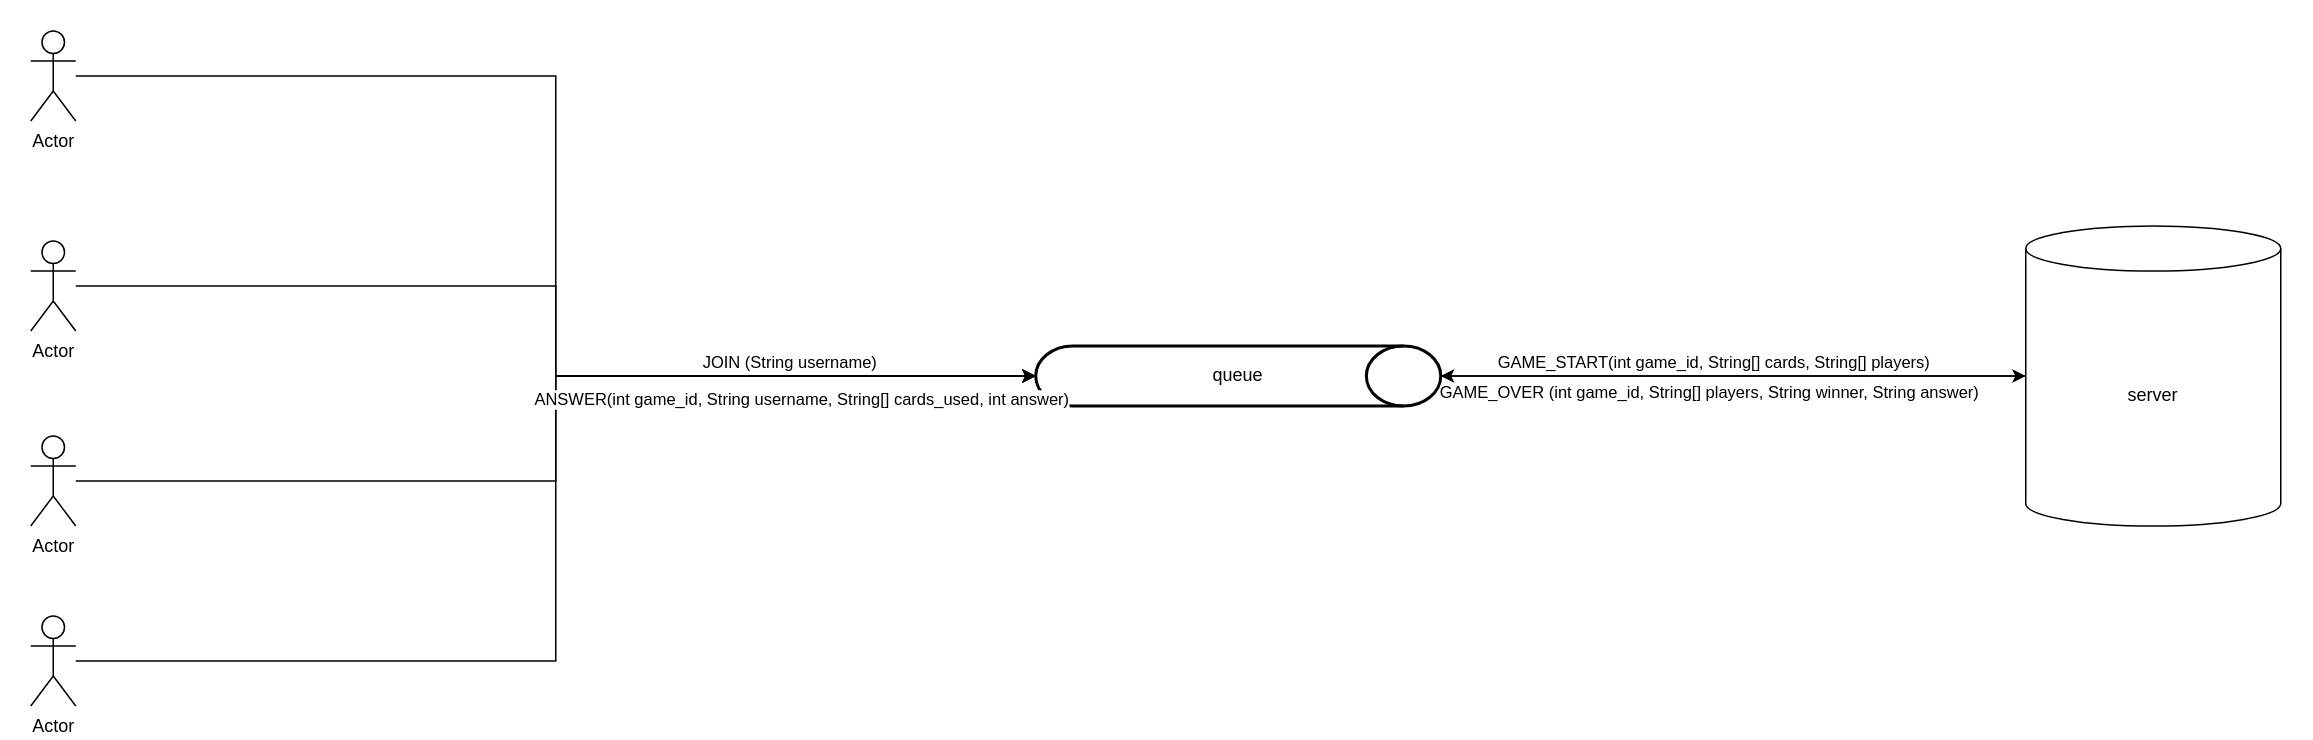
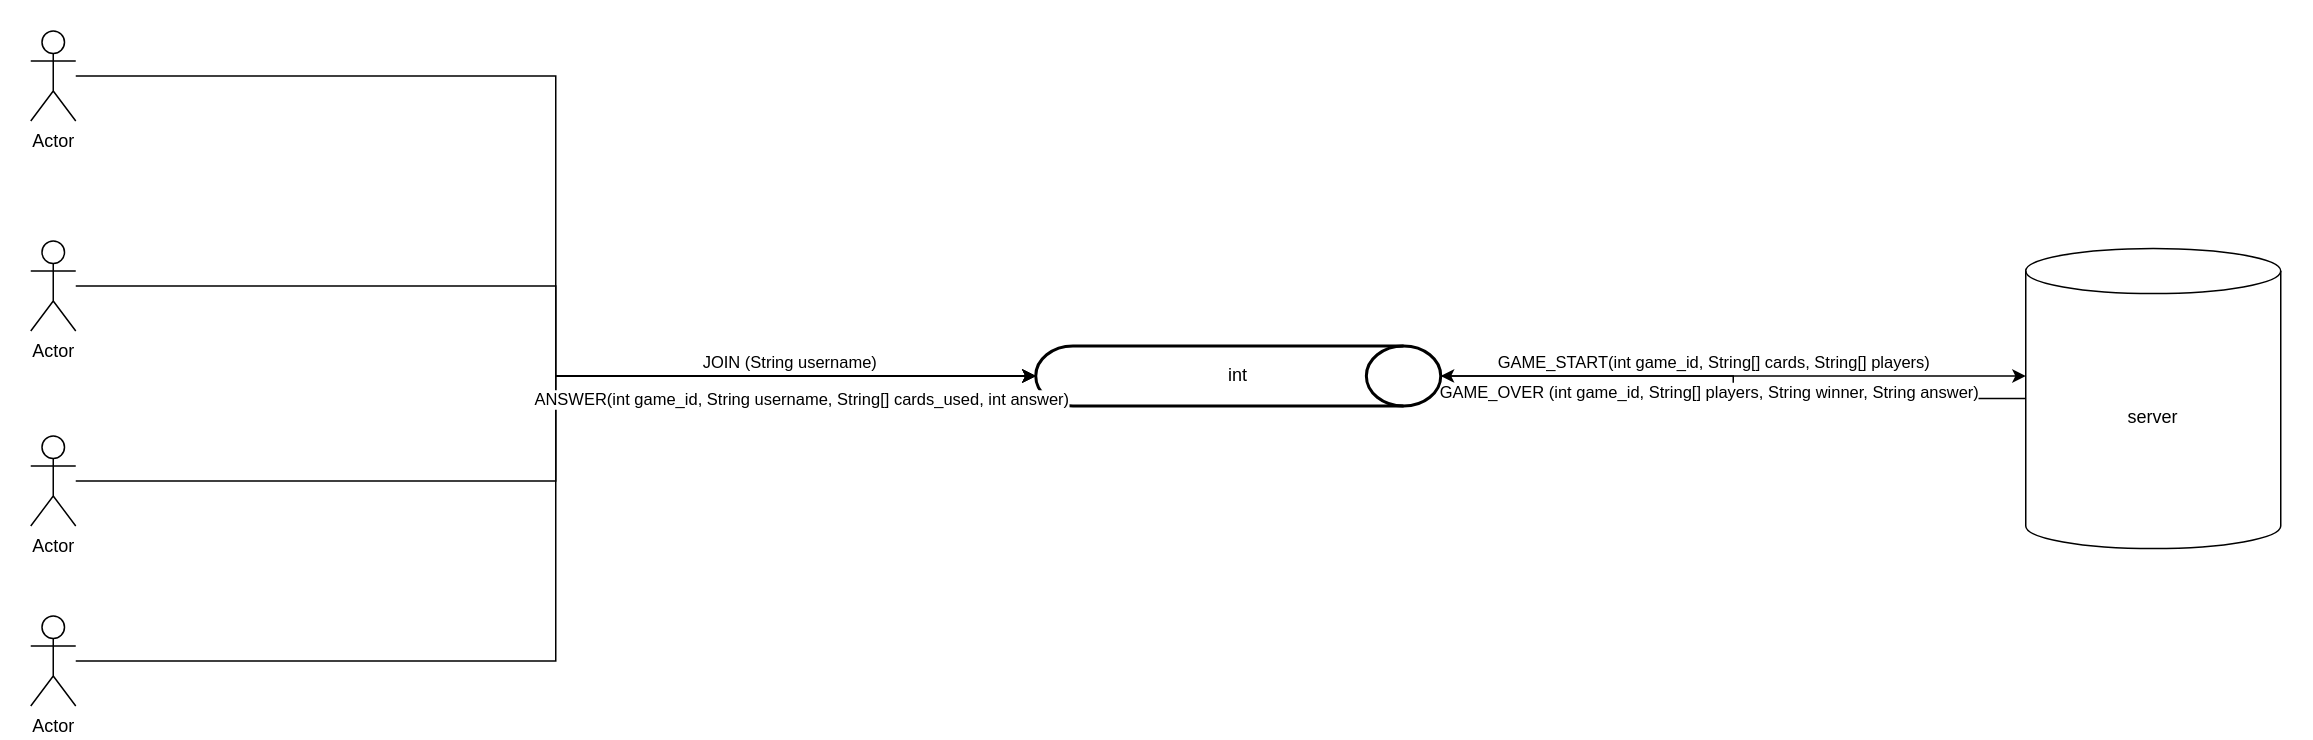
(1238, 376) -> (1238, 376)
(2153, 376) -> (2153, 398)
